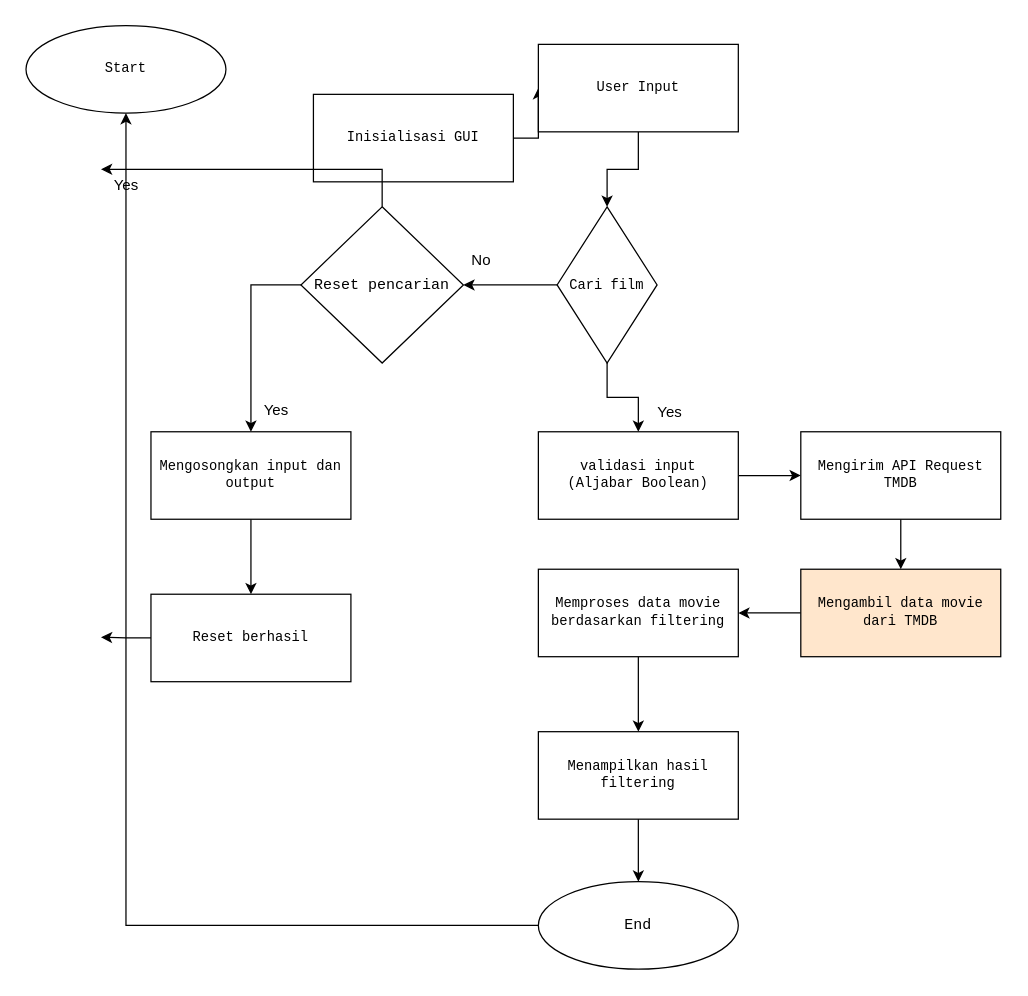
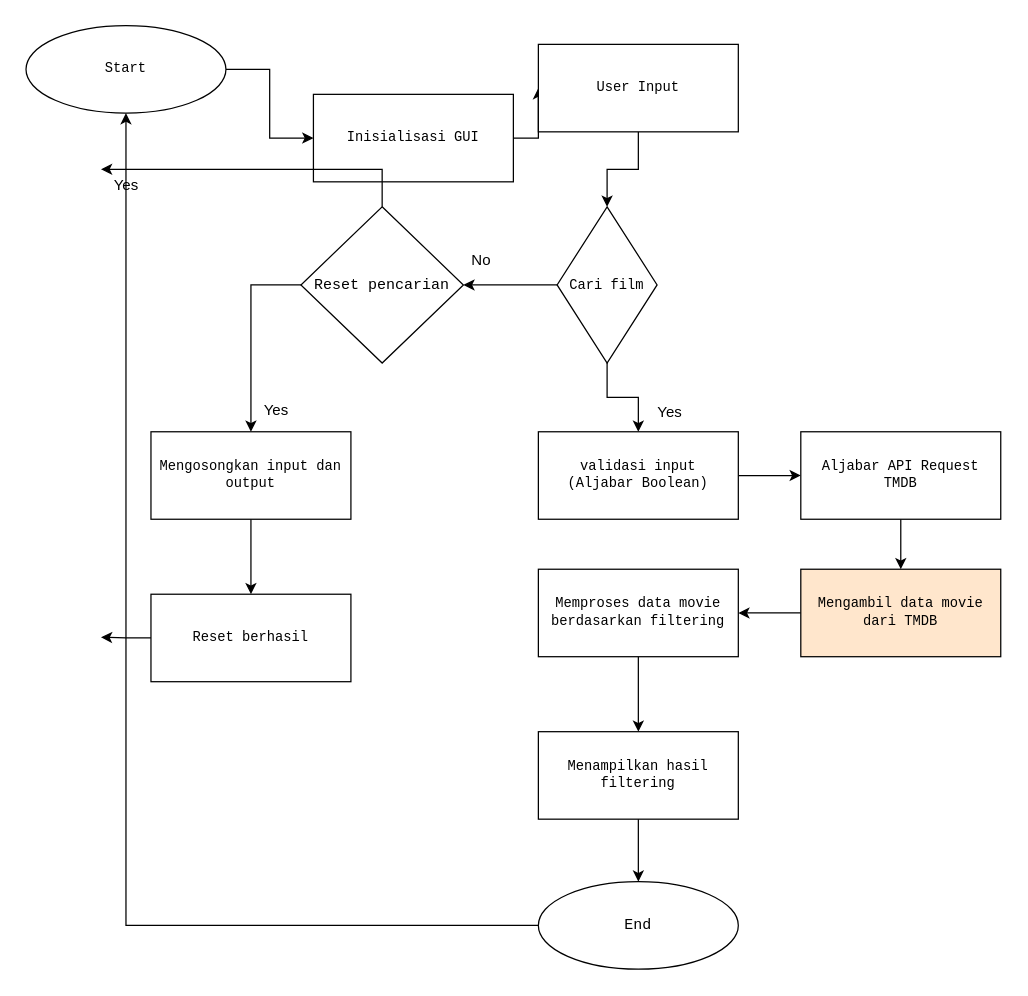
none -> (269, 100)
(901, 476) -> (901, 476)
